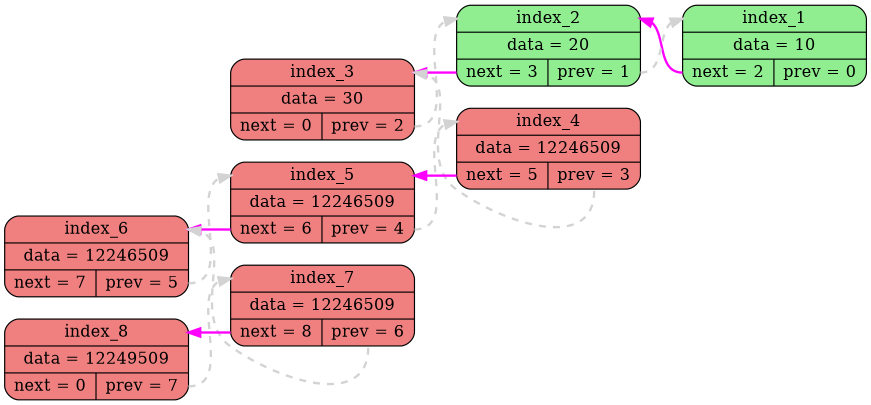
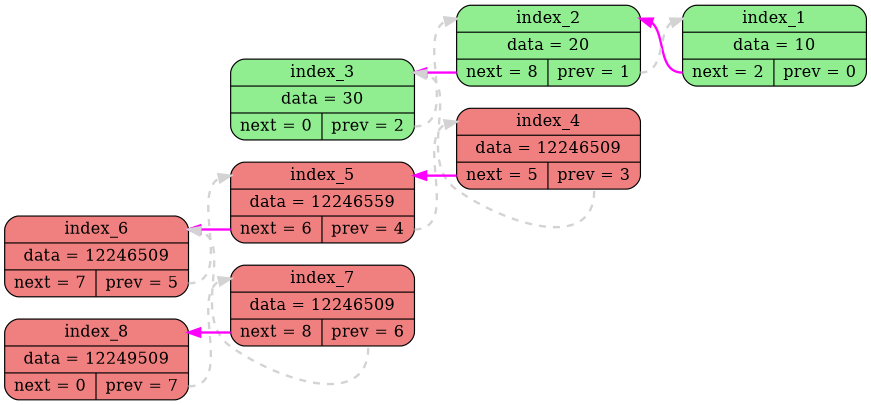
(502, 72) -> (502, 72)
(323, 100) -> (323, 100)
(323, 202) -> (323, 202)
